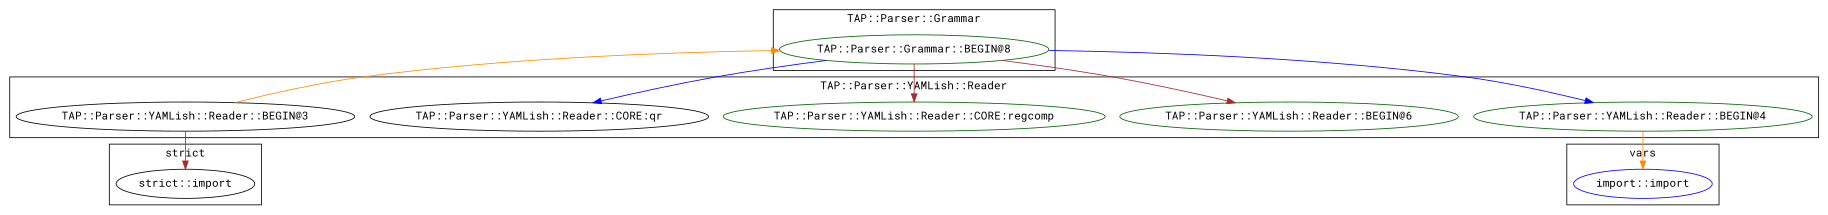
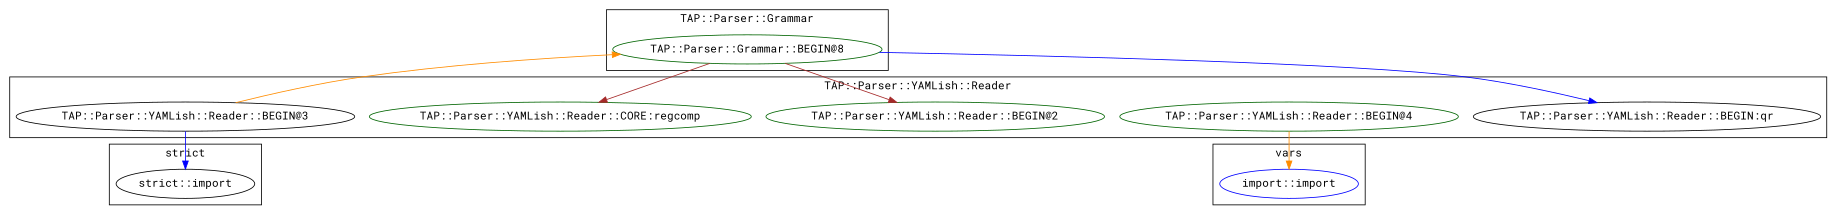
(1318, 62) -> none
(539, 117) -> (1647, 117)
(1289, 117) -> (935, 117)
(185, 149) -> (185, 149)
